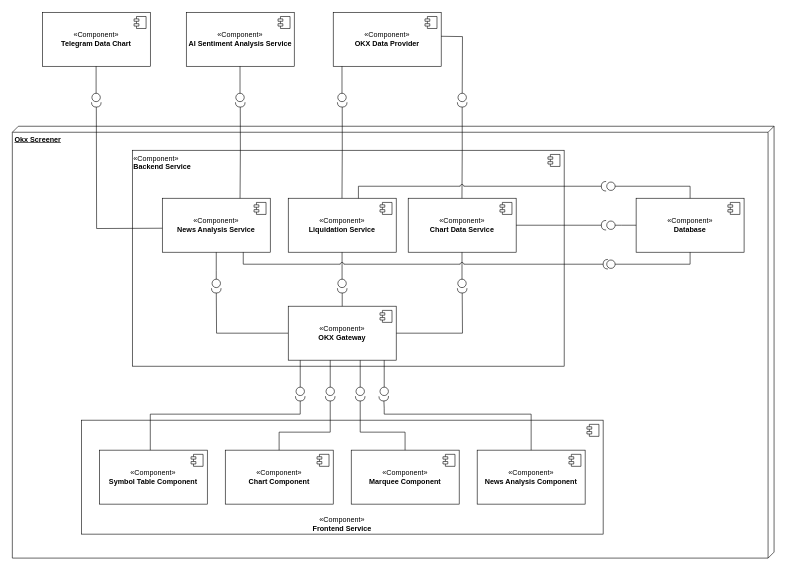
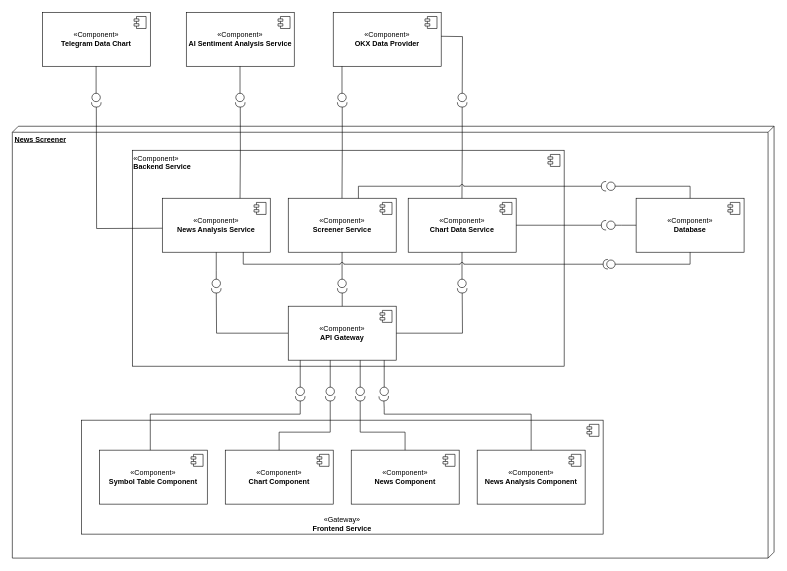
(38, 140) -> (40, 140)
(342, 225) -> (342, 225)
(342, 333) -> (342, 333)
(405, 477) -> (405, 477)
(342, 524) -> (342, 524)
